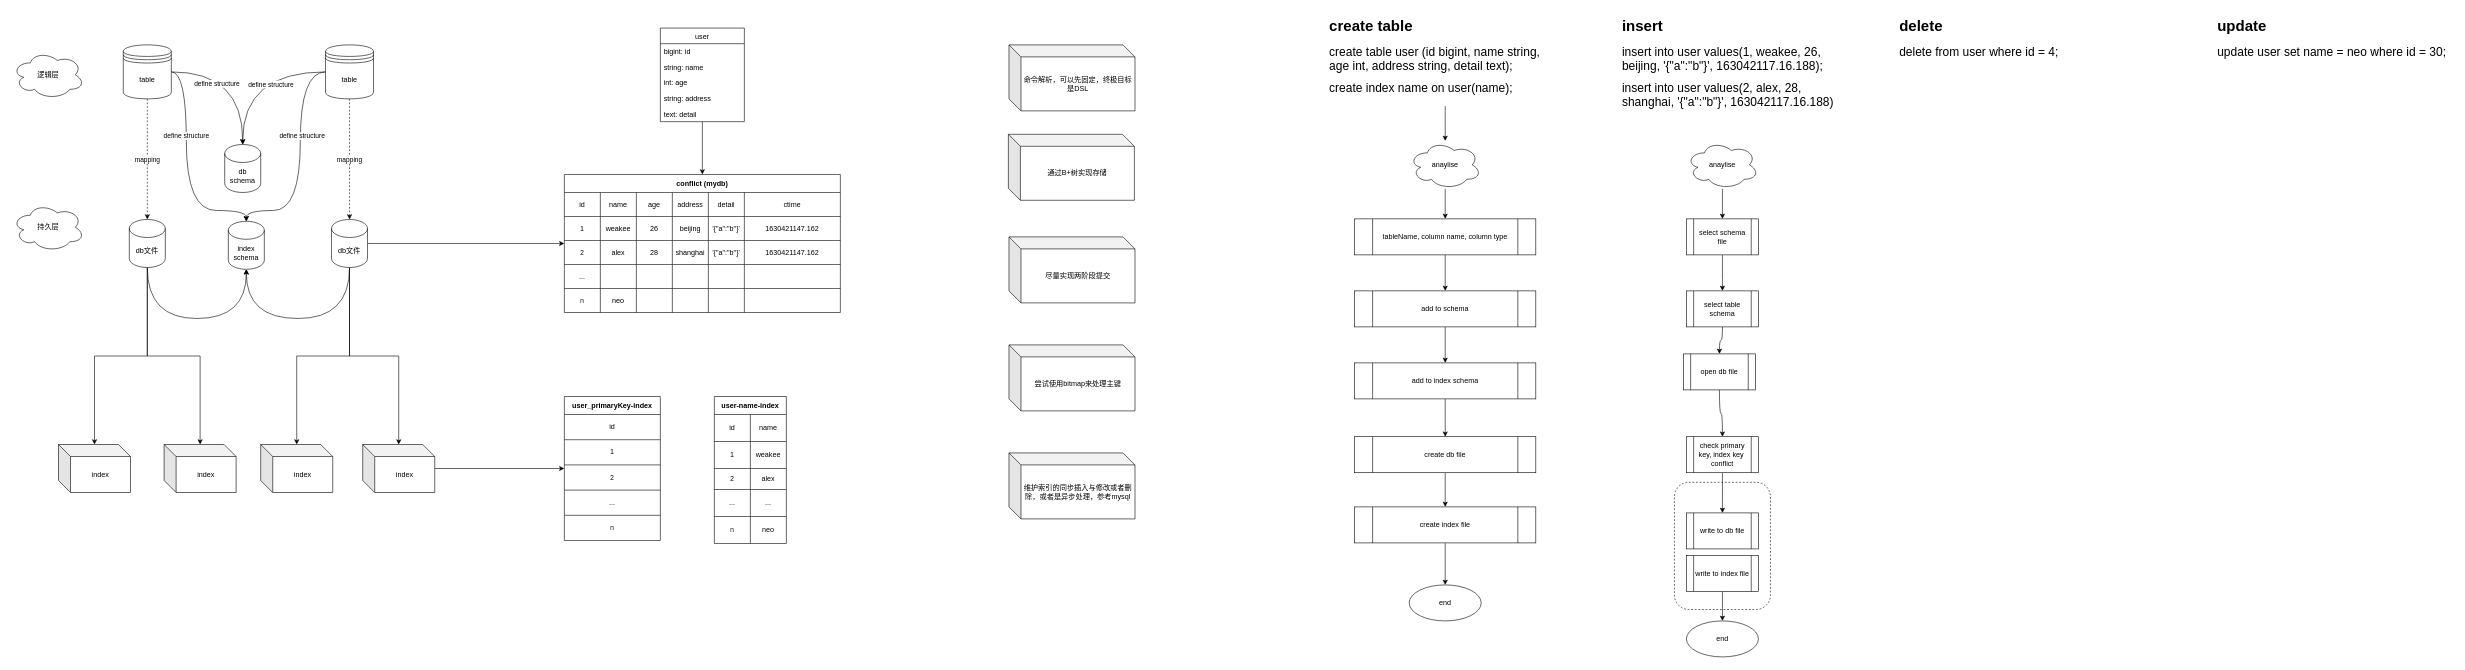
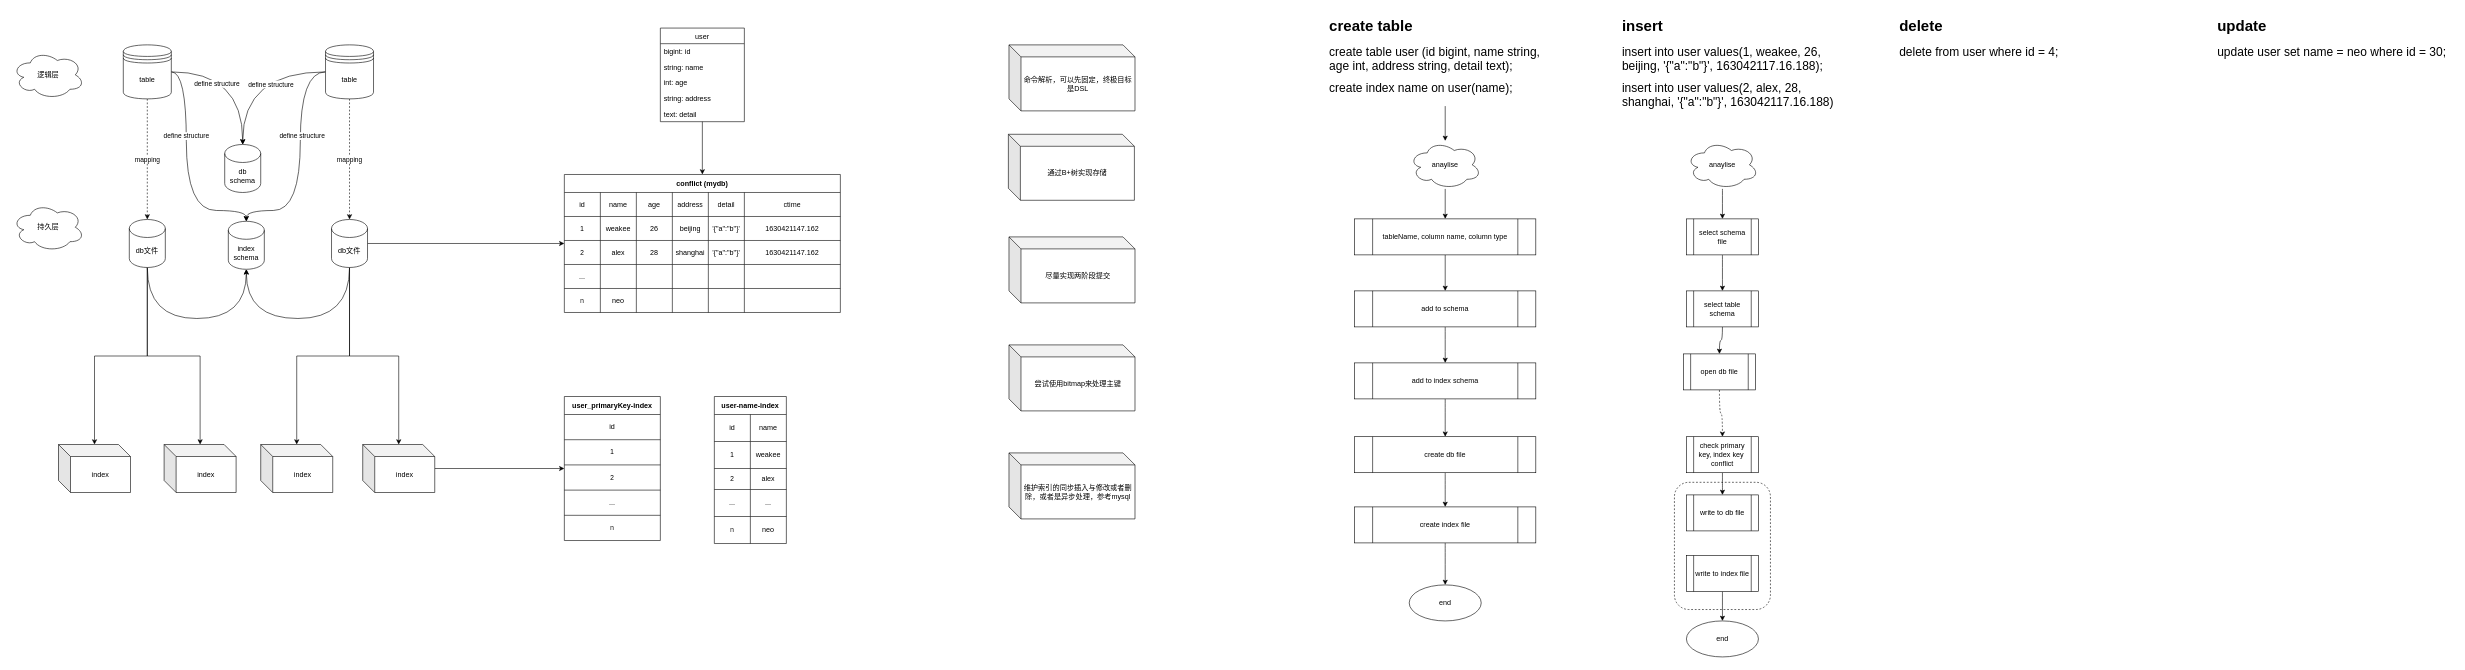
(1720, 412) -> (1720, 412)
(1722, 531) -> (1722, 513)
